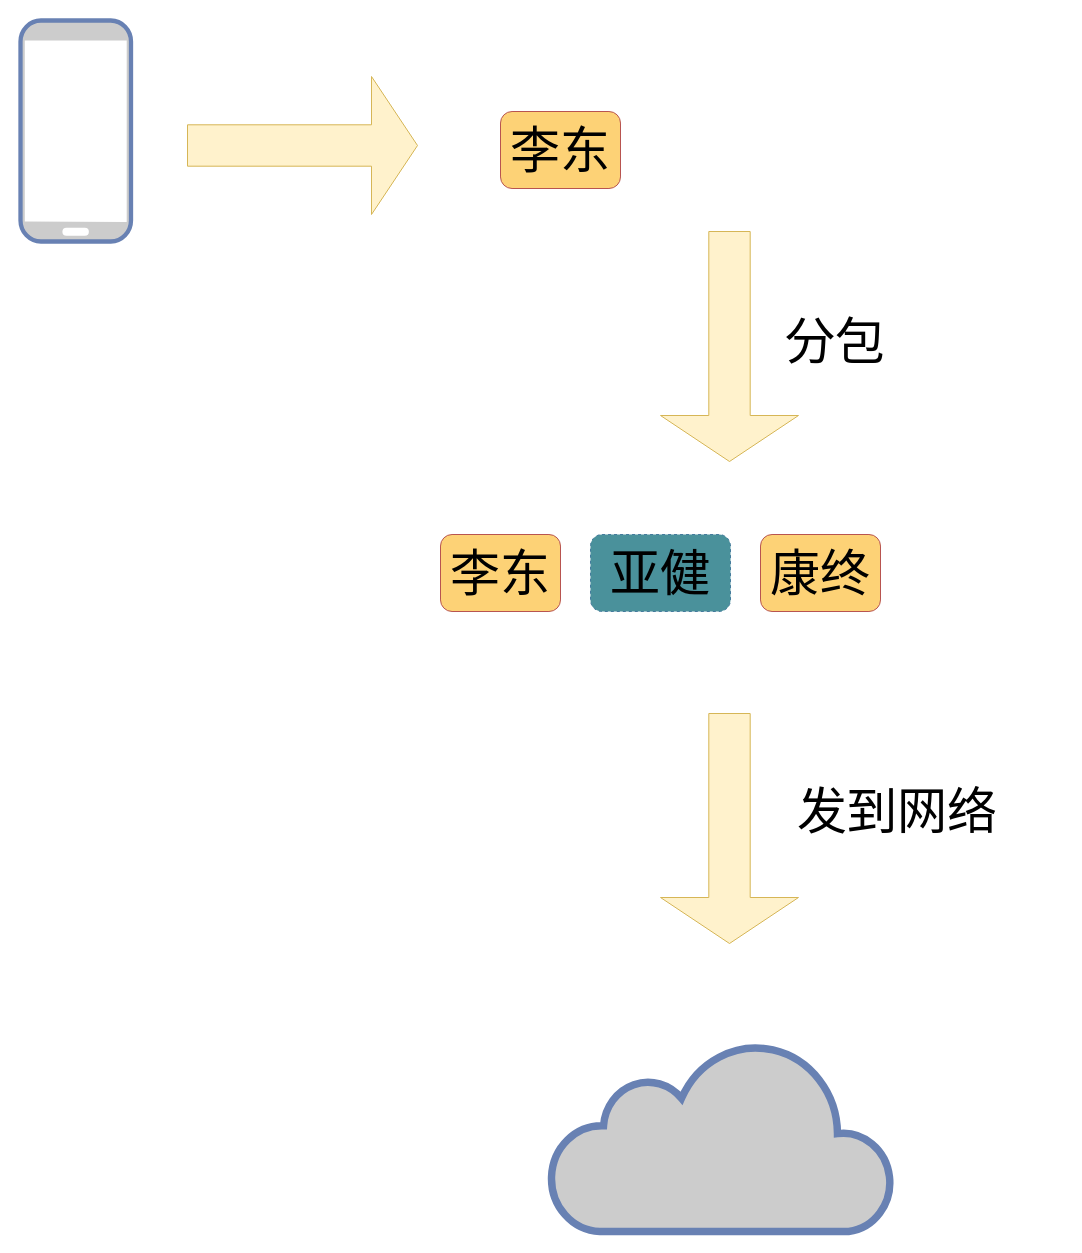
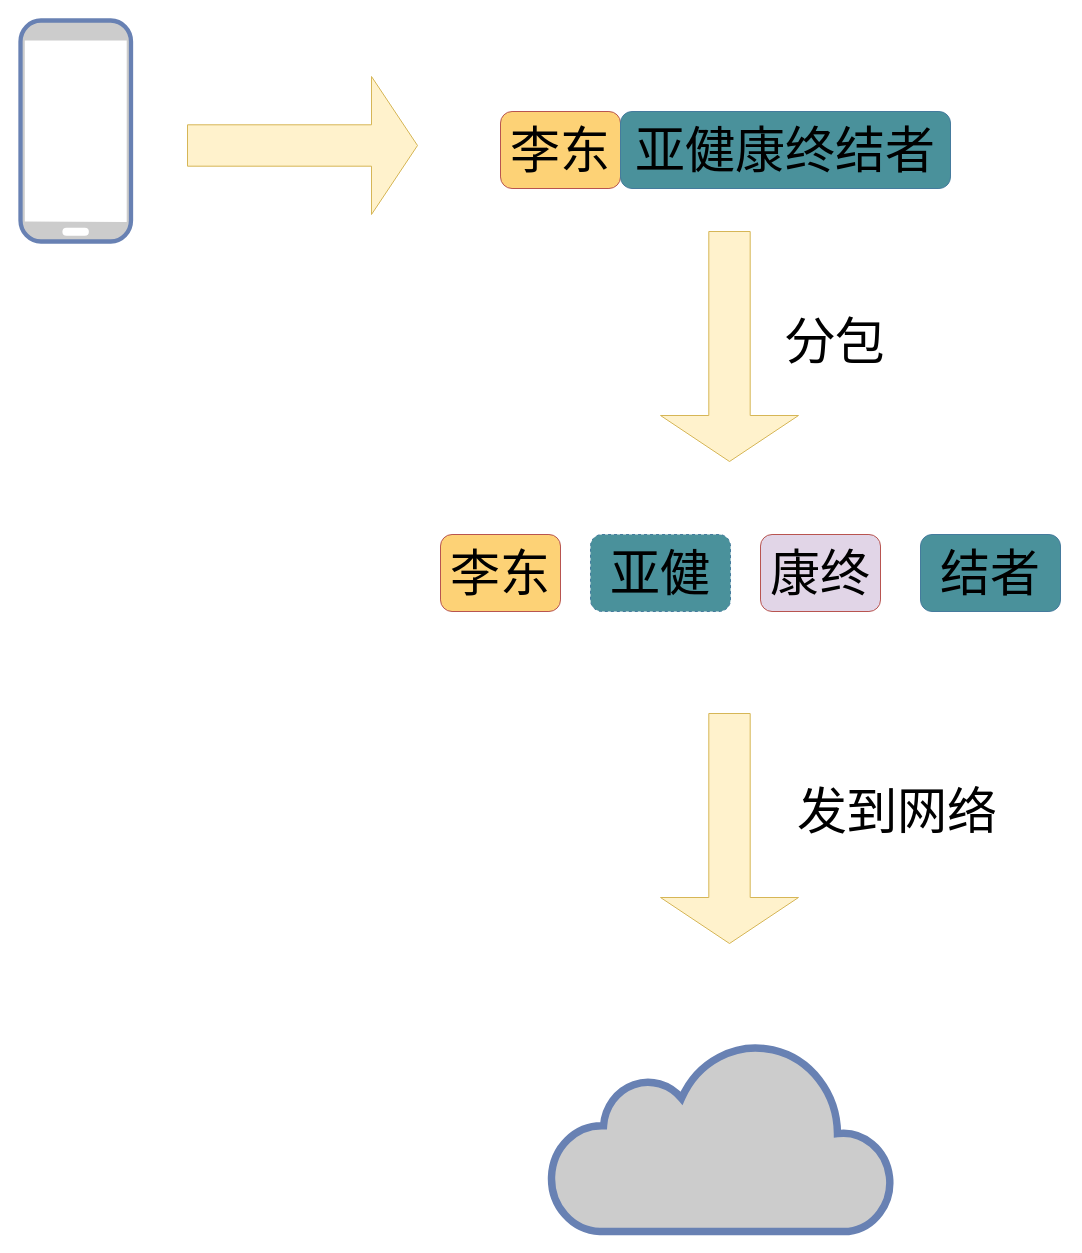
none -> (786, 150)
(821, 573) -> (821, 573)
none -> (991, 573)
